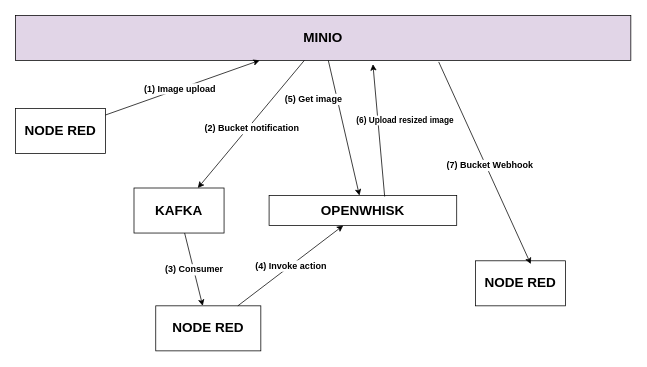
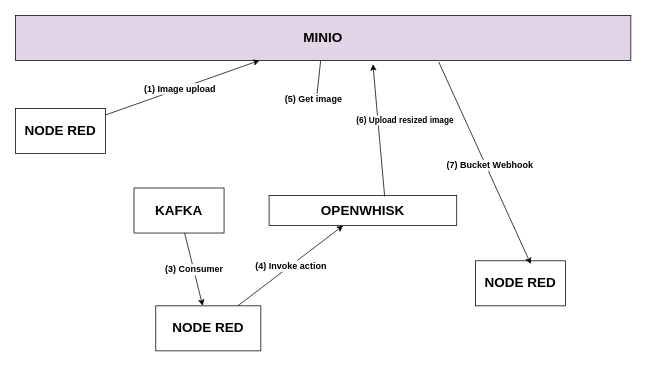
(253, 122) -> none
(348, 147) -> (319, 77)
